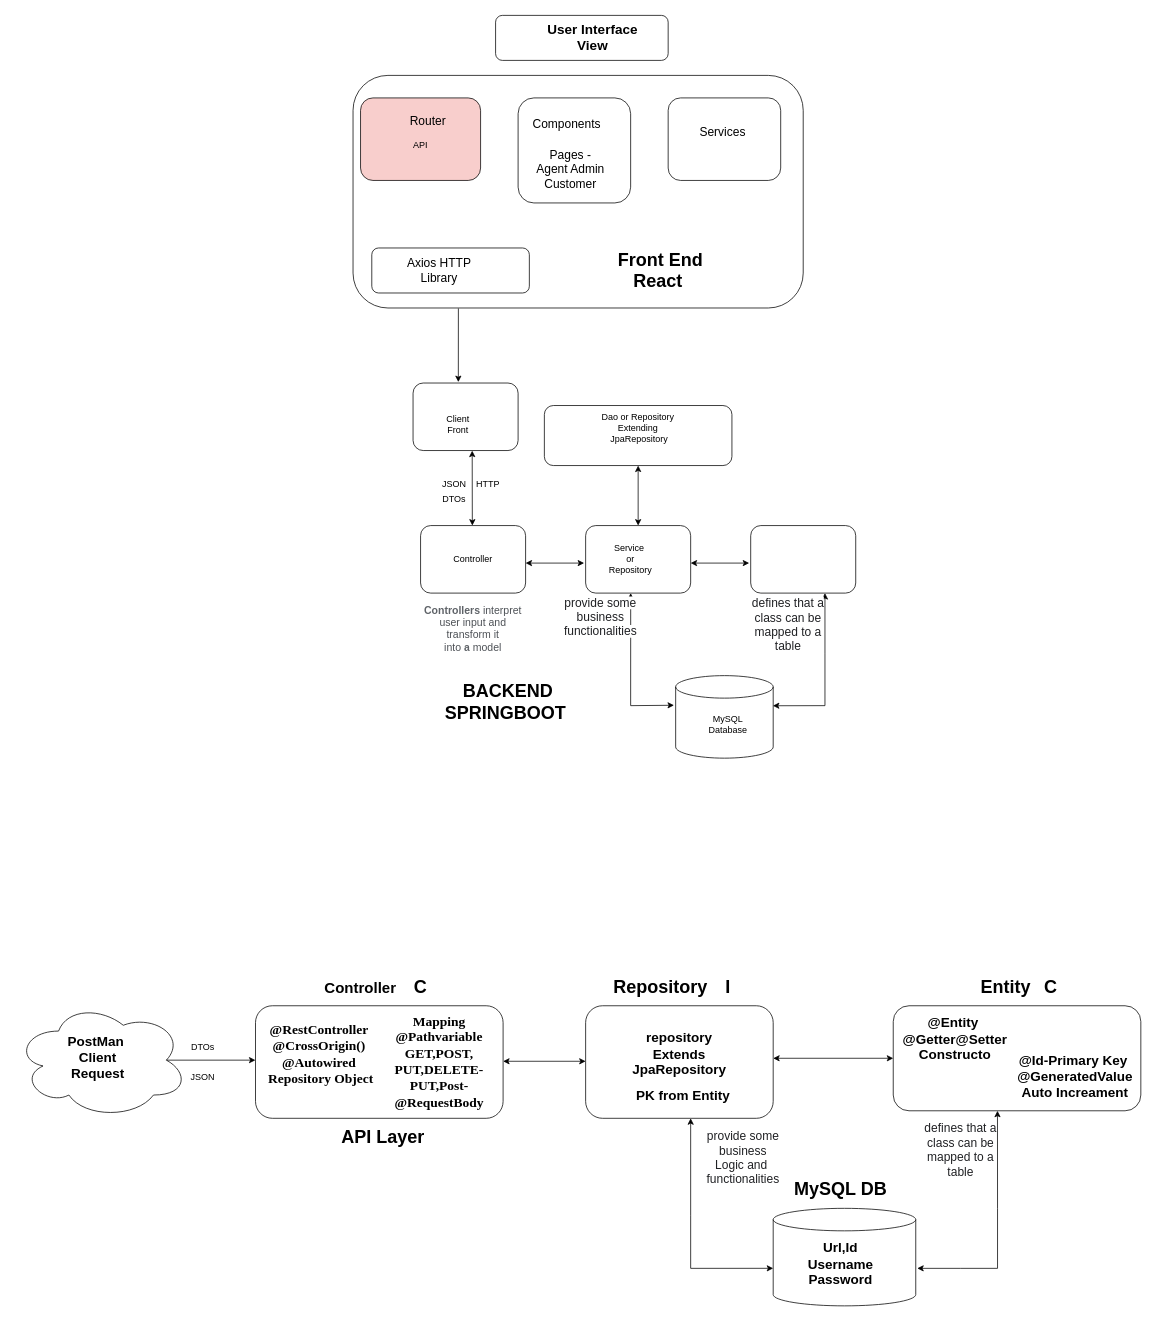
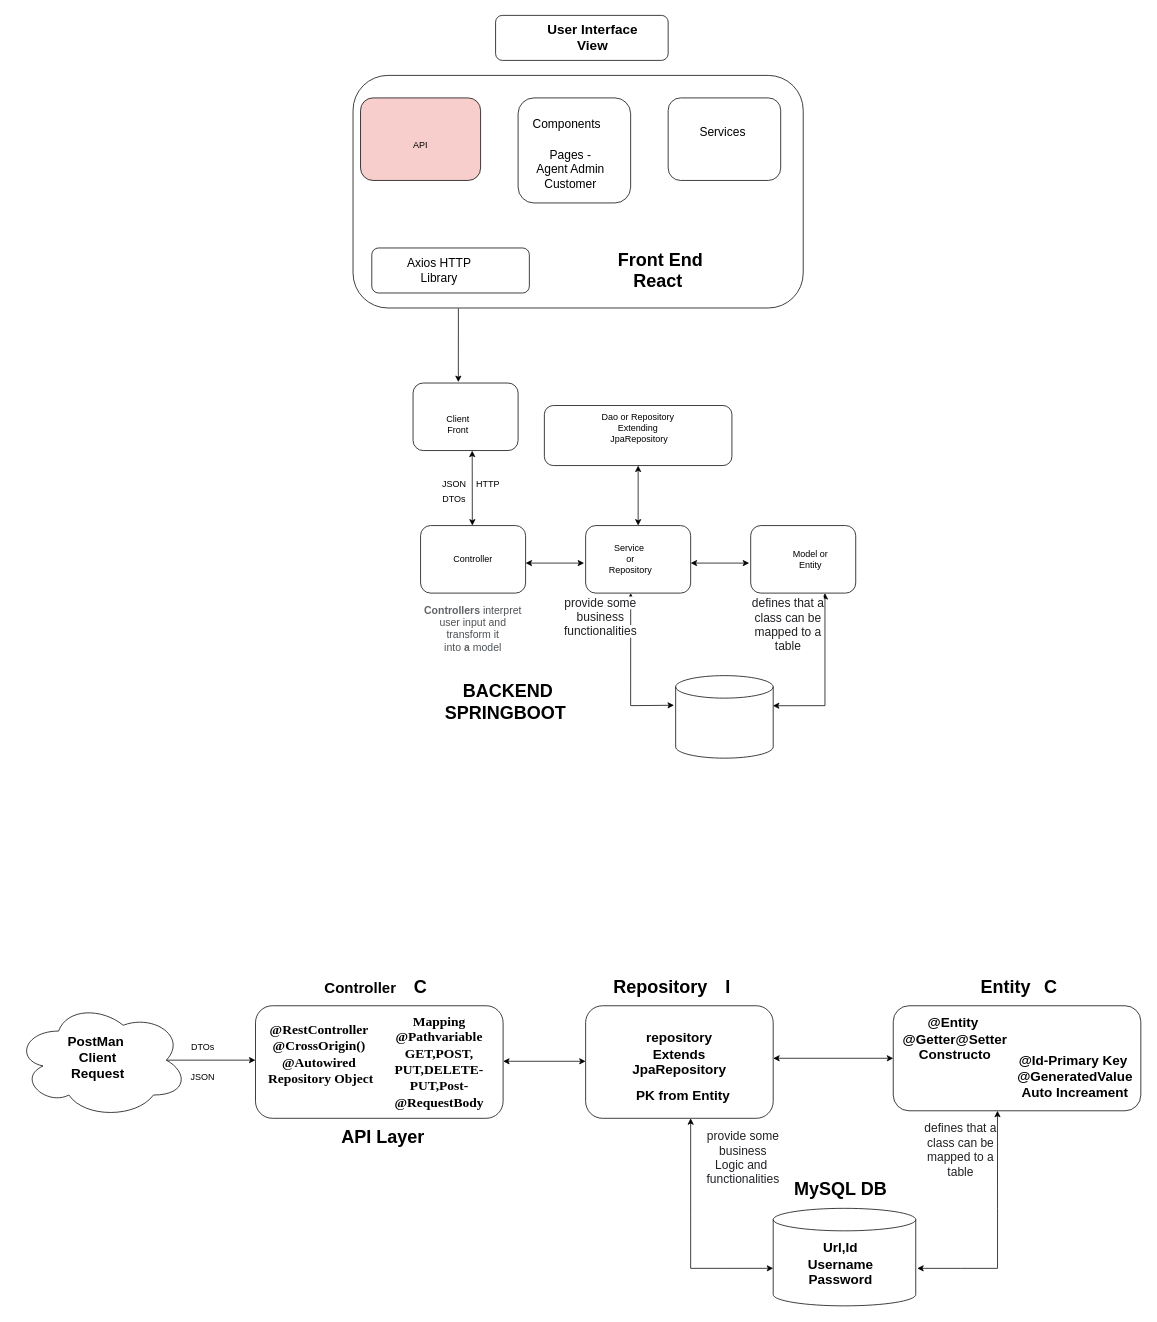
(428, 120) -> none
none -> (810, 559)
(728, 724) -> none
